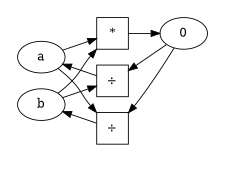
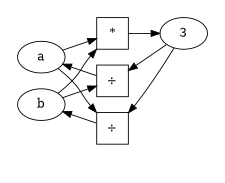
(184, 33) -> (184, 33)
